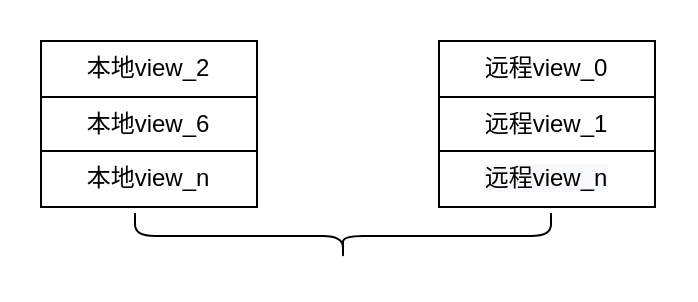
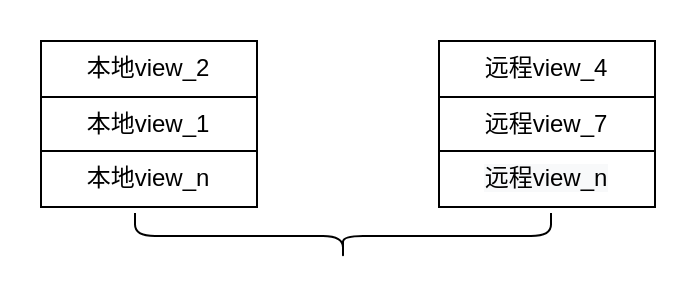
(547, 69) -> (547, 69)
(149, 125) -> (149, 125)
(547, 125) -> (547, 125)
